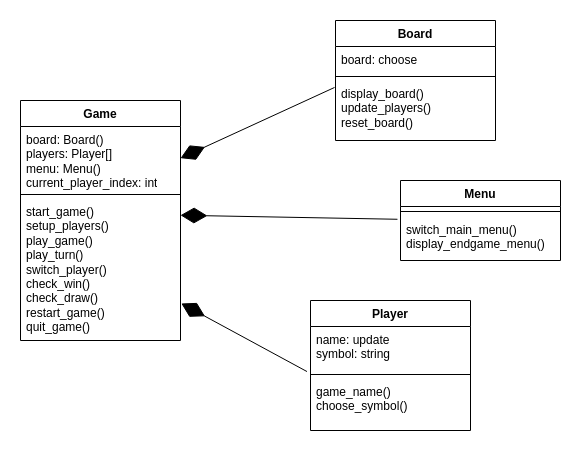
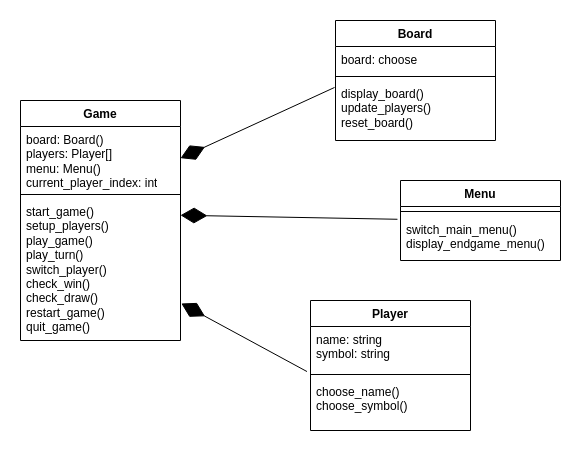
(357, 348) -> (357, 348)
(365, 400) -> (365, 400)
